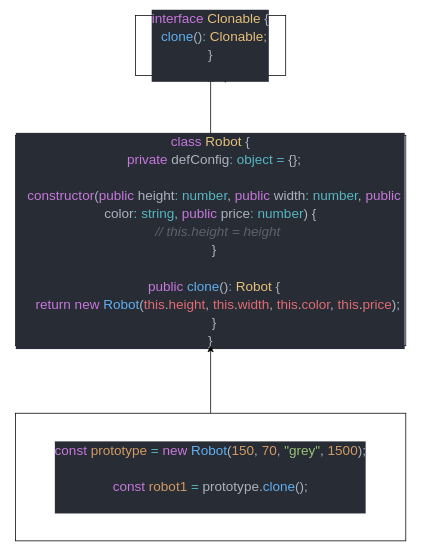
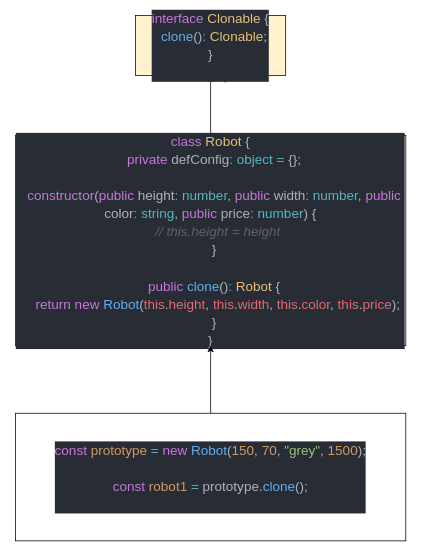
(210, 45) -> (210, 45)
